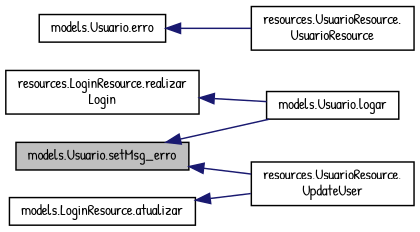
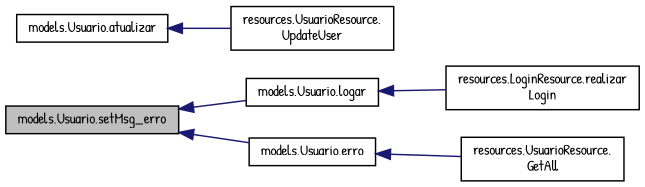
(333, 28) -> (543, 159)
(241, 100) -> (420, 90)
(227, 171) -> (221, 139)
(102, 211) -> (92, 28)
